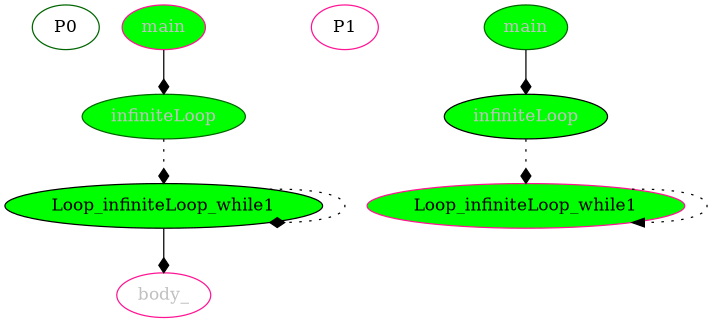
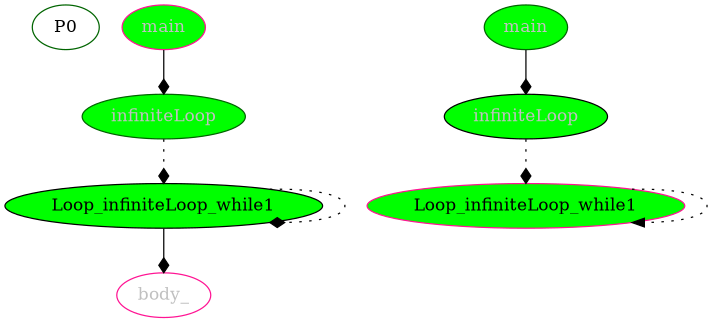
(345, 27) -> none
